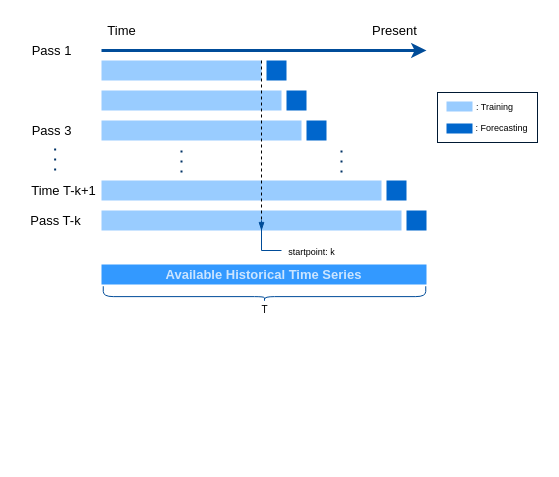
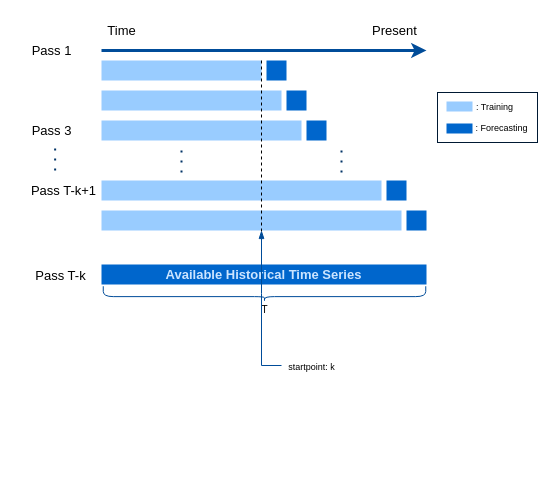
(64, 191) -> (64, 191)
(56, 221) -> (61, 276)
(312, 251) -> (312, 366)
(264, 275) -> (264, 275)
